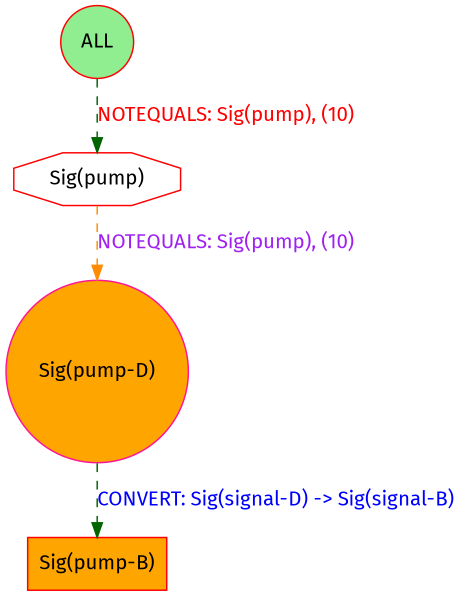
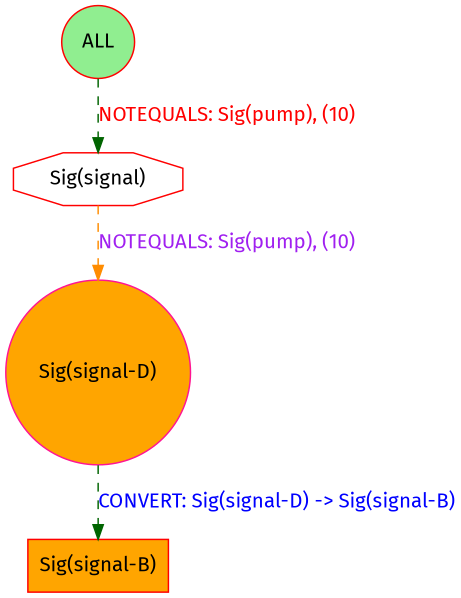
(97, 179) -> (98, 179)
(97, 372) -> (98, 372)
(97, 564) -> (98, 566)
